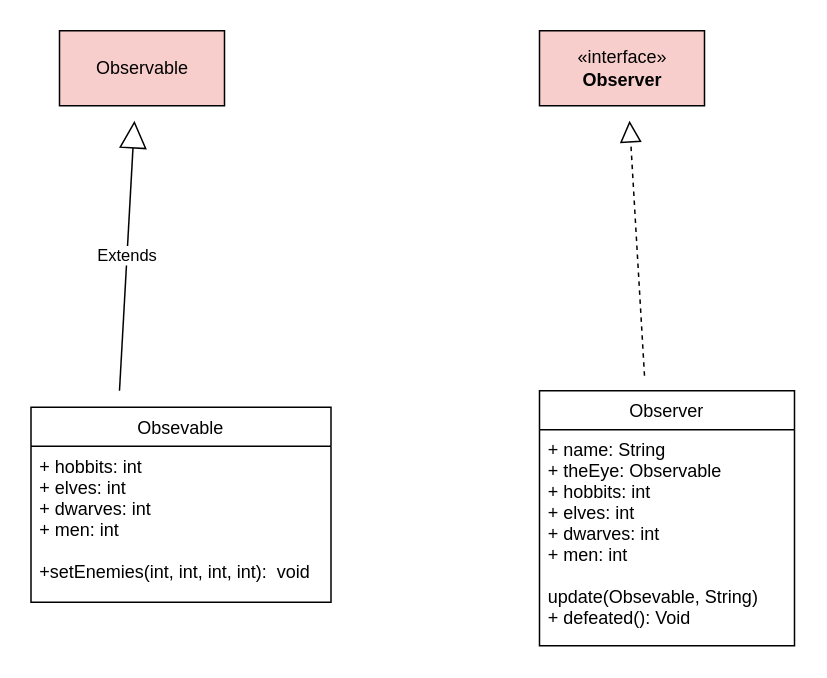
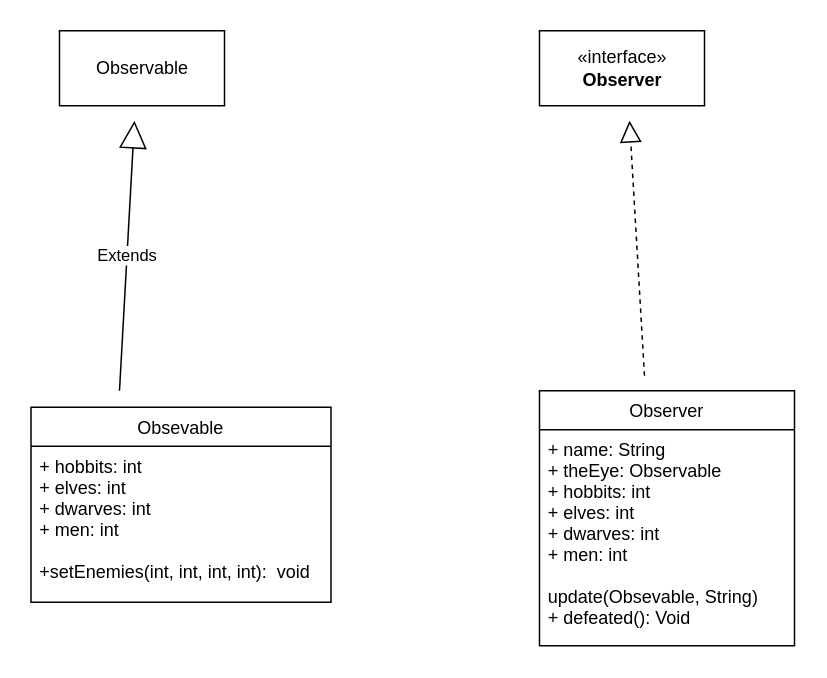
(142, 68) -> (142, 68)
(622, 68) -> (622, 68)
